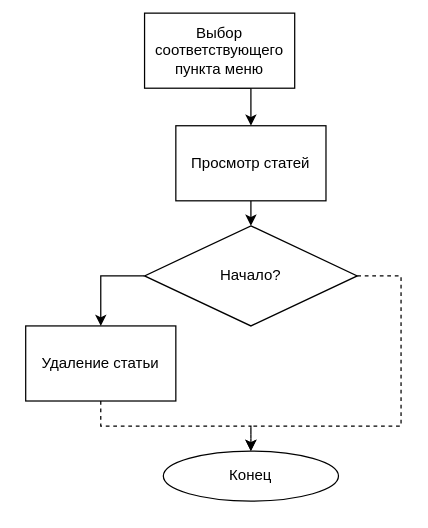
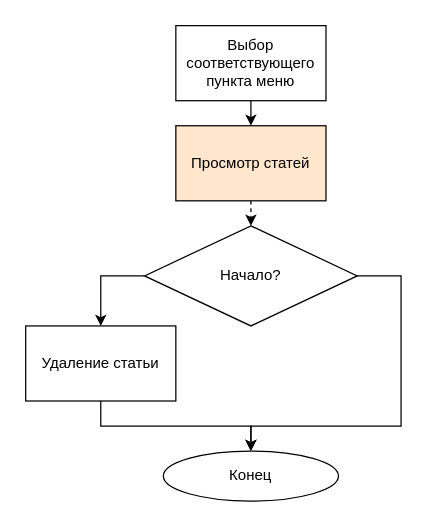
(219, 51) -> (251, 63)
(251, 163) -> (251, 163)
(251, 210) -> (251, 210)
(401, 404) -> (401, 404)
(163, 426) -> (163, 426)
